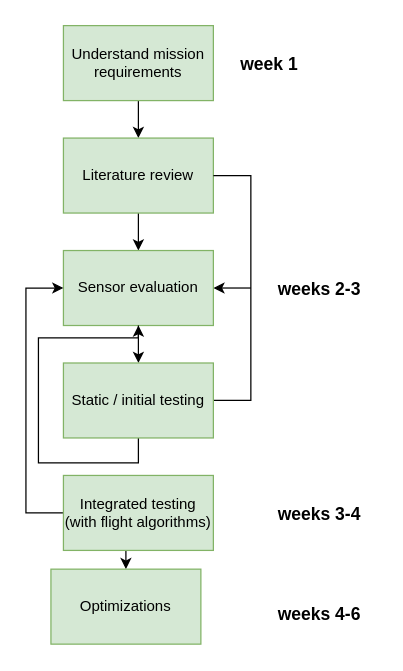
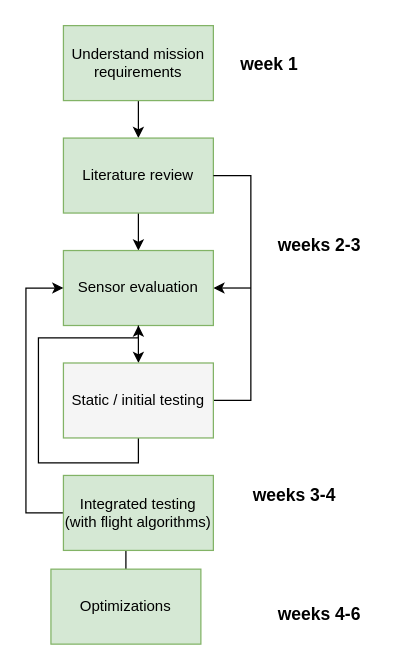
(326, 288) -> (326, 244)
(138, 401) -> (138, 401)
(326, 513) -> (301, 494)
(126, 559) -> (126, 562)
